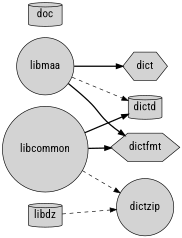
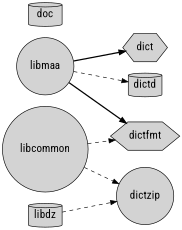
(104, 125) -> none
(97, 148) -> (98, 142)
